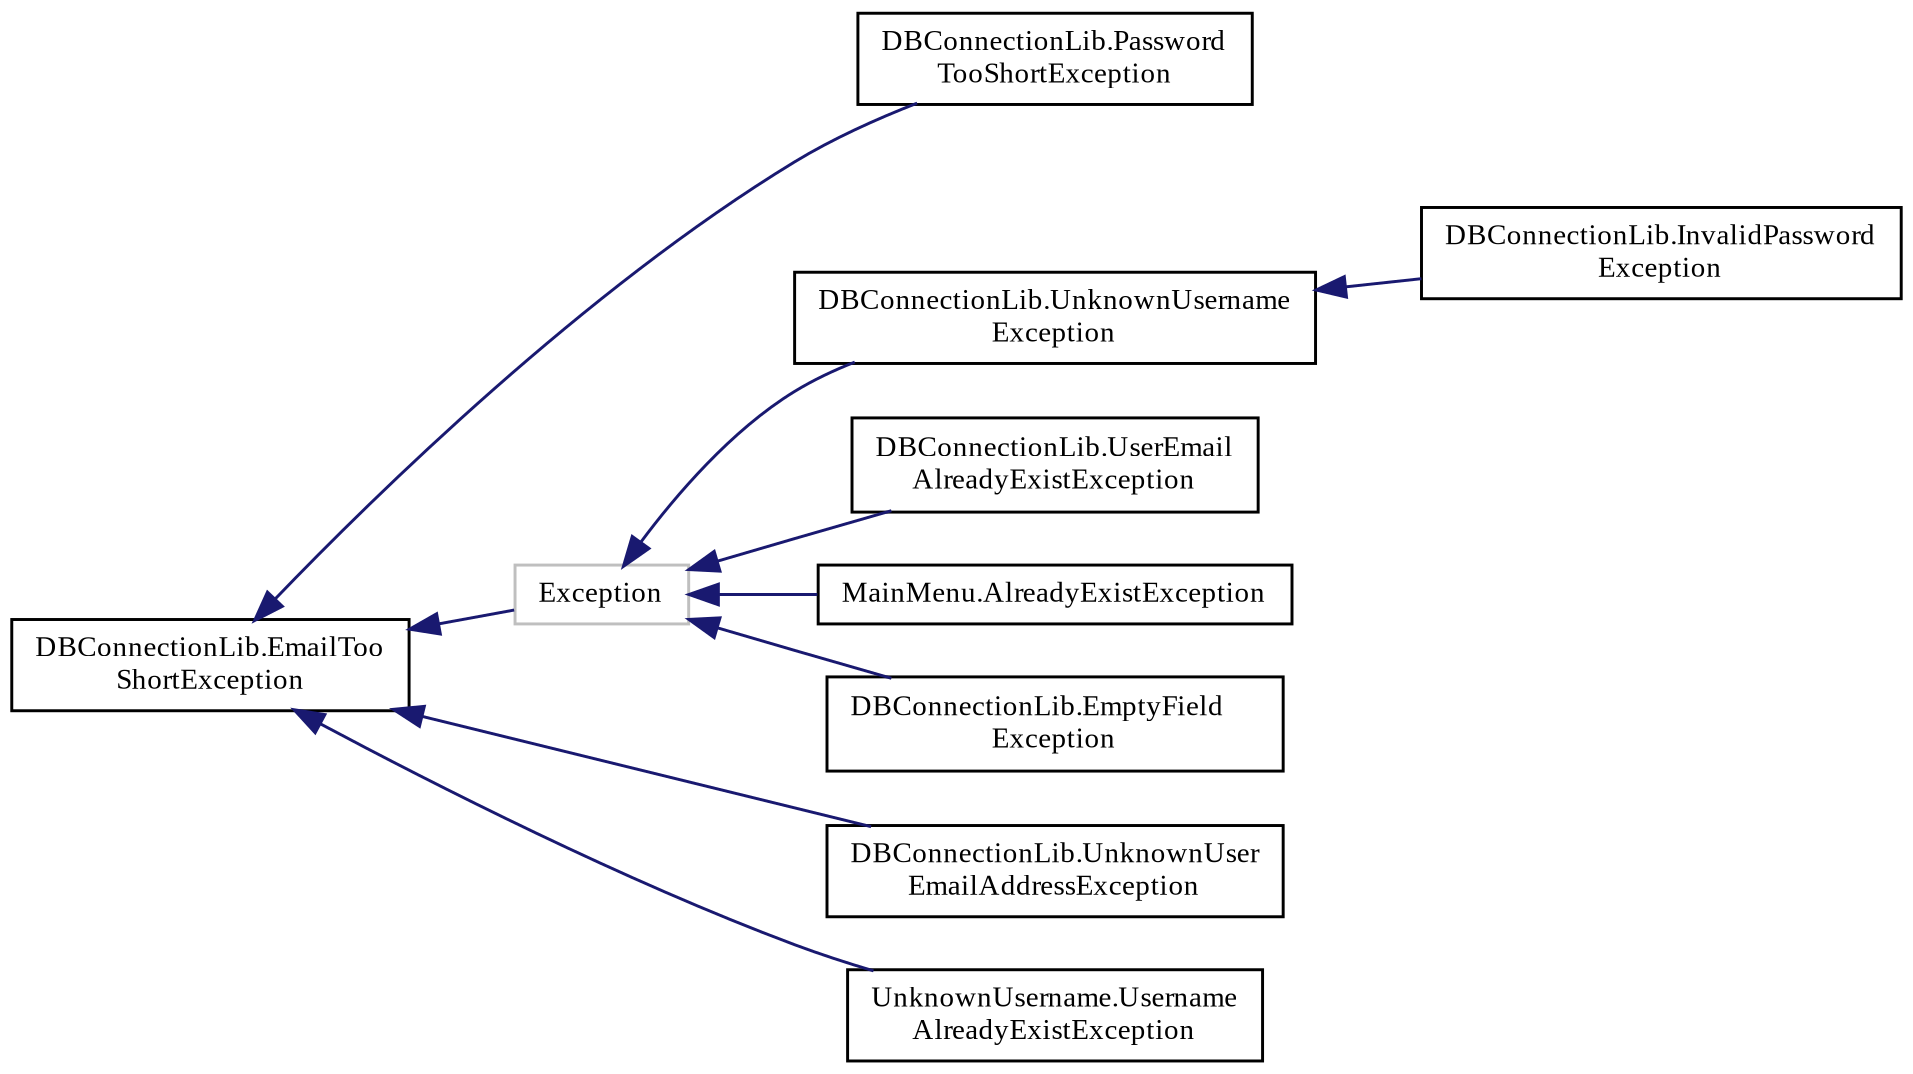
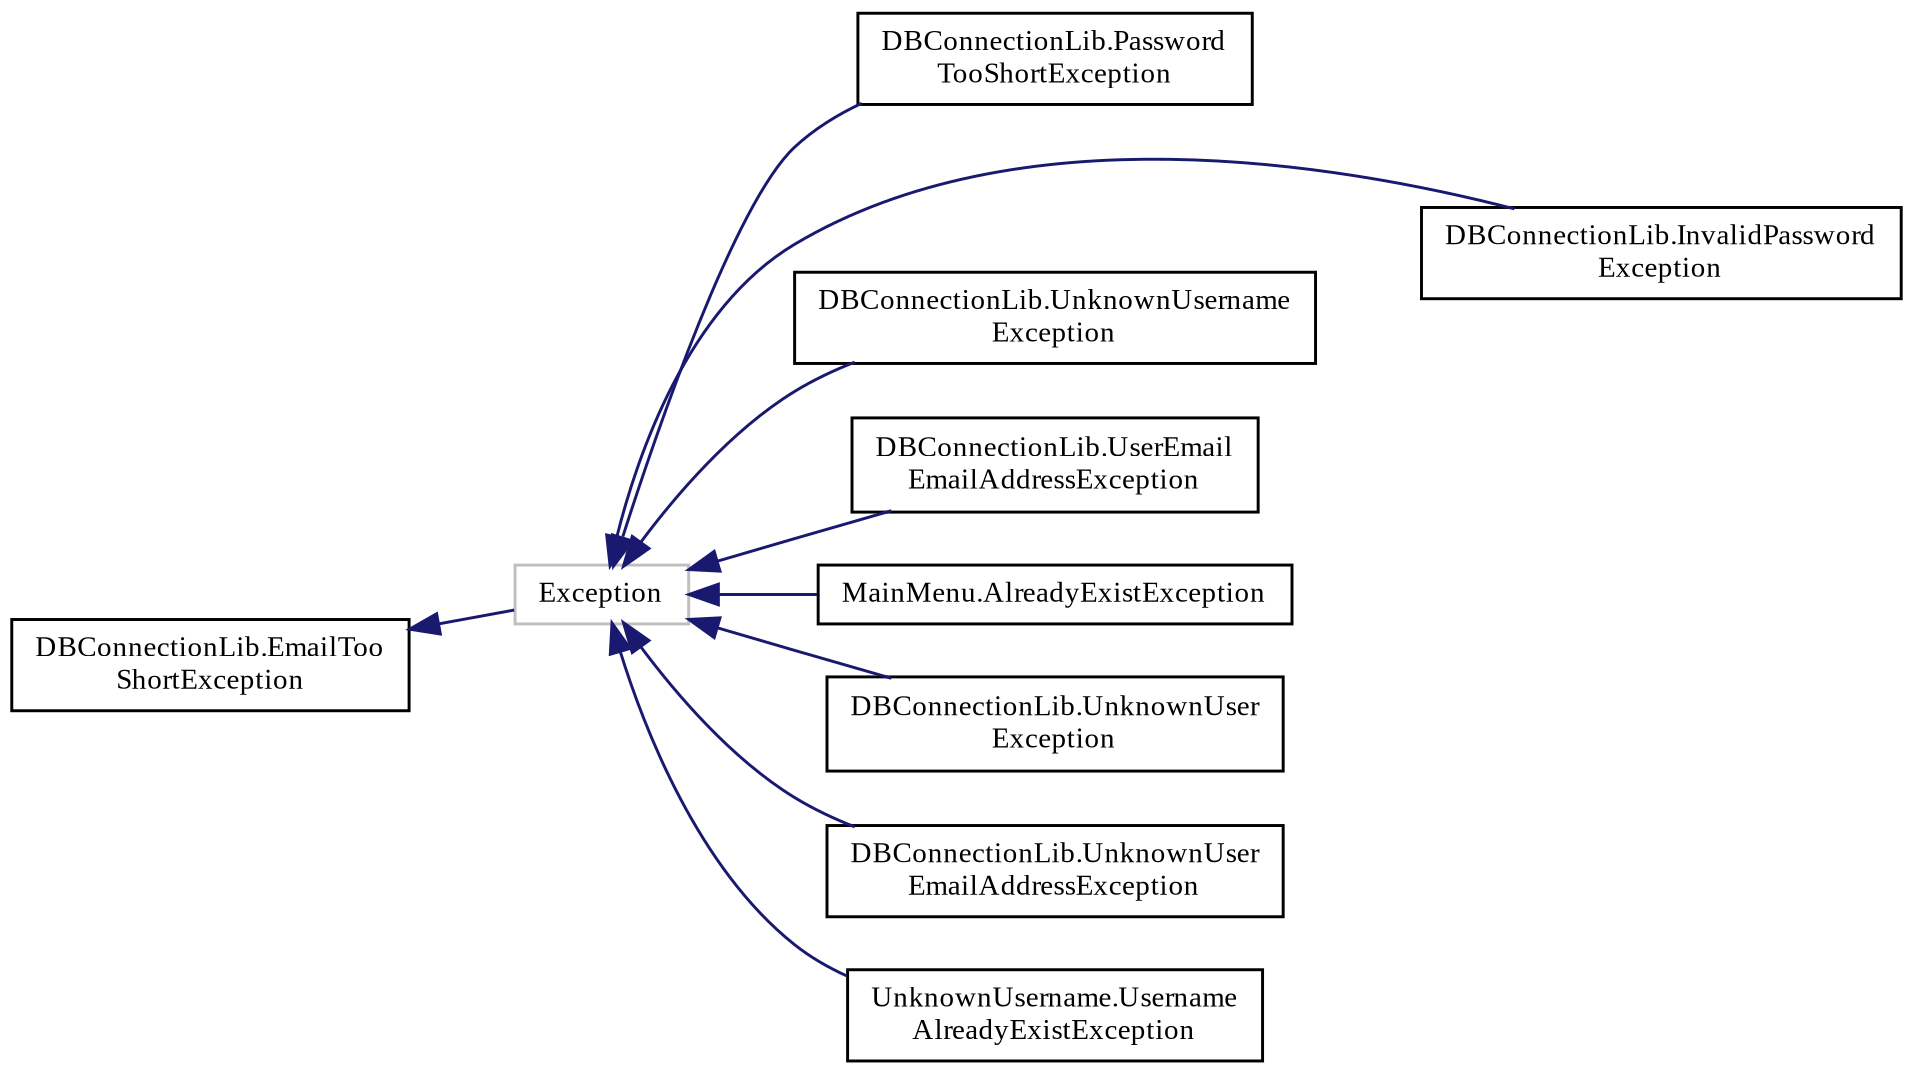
(1384, 283) -> (975, 176)
(574, 321) -> (715, 286)
(1055, 465) -> (1055, 465)
(1055, 724) -> (1055, 724)
(647, 772) -> (735, 752)
(592, 859) -> (702, 837)
